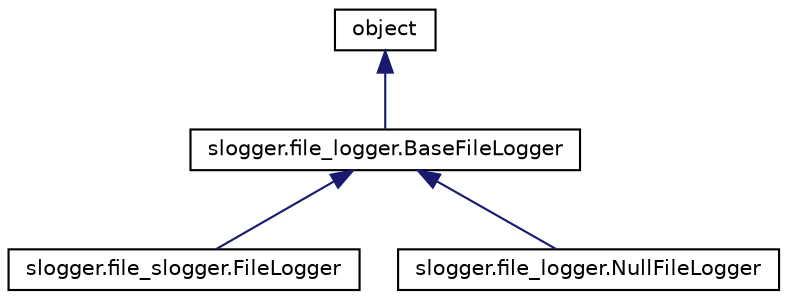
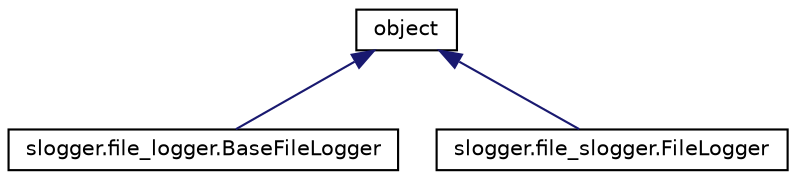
(275, 215) -> (519, 95)
(589, 270) -> none
